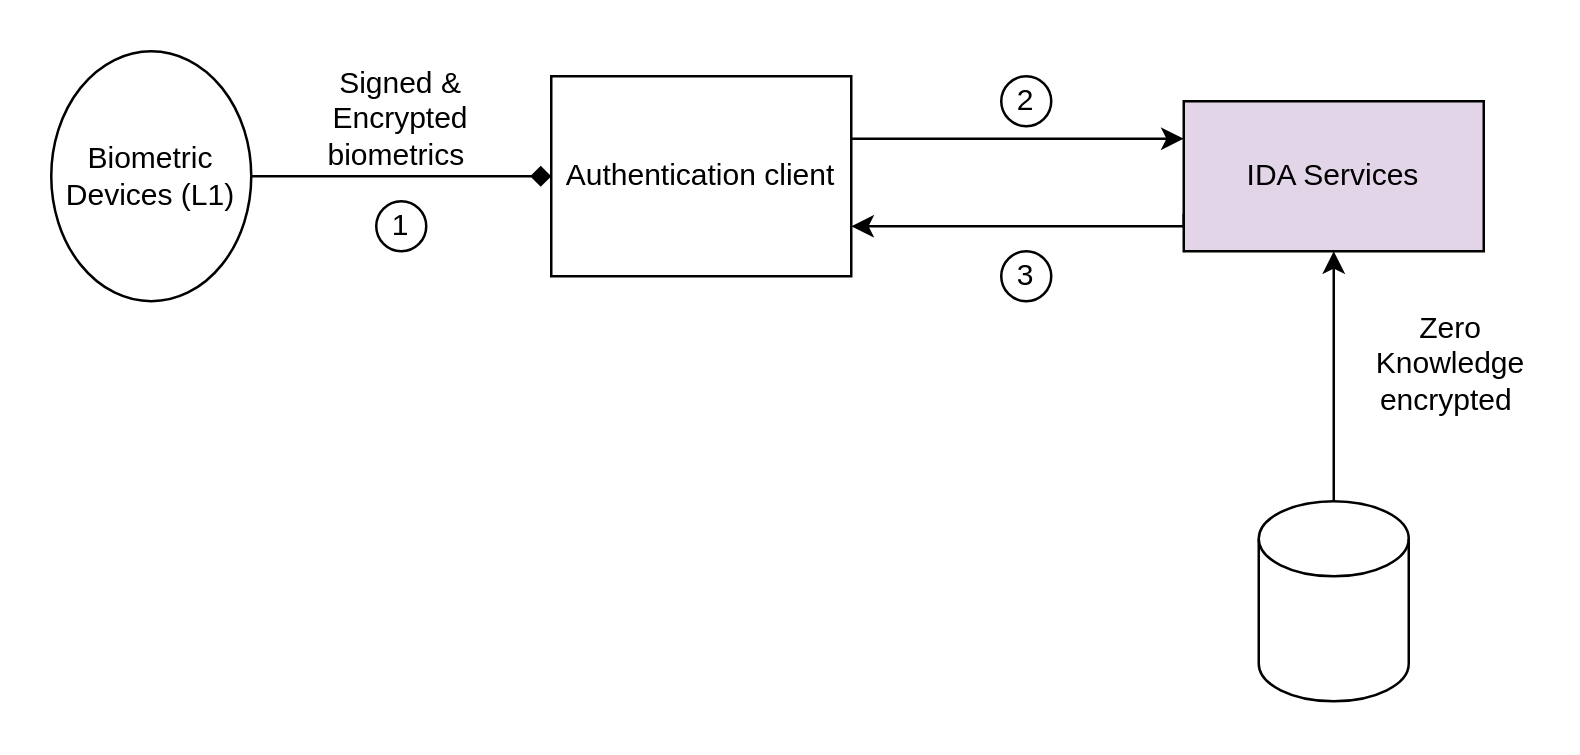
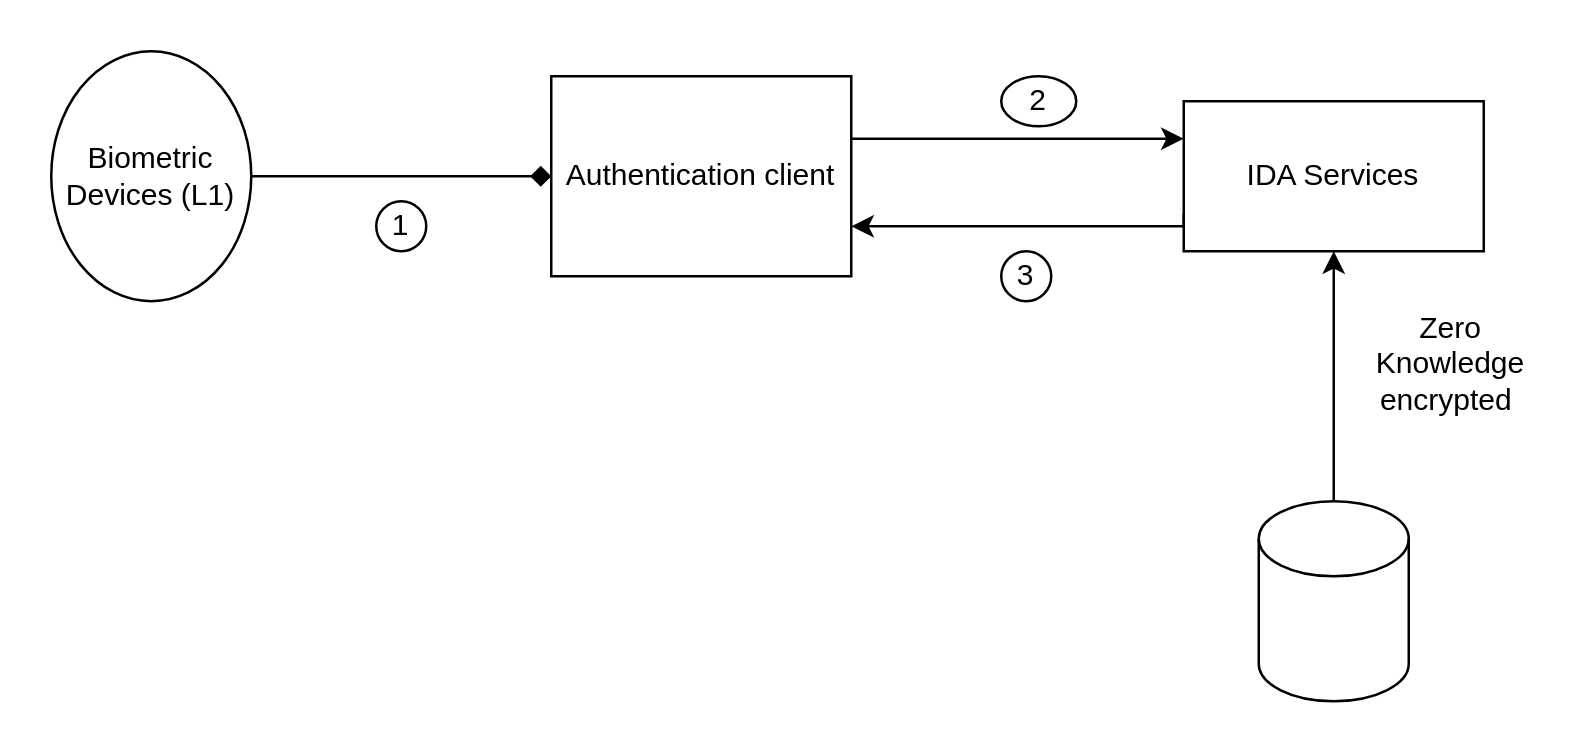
(1026, 101) -> (1039, 101)
(401, 119) -> none
(1334, 176) -> (1334, 176)
